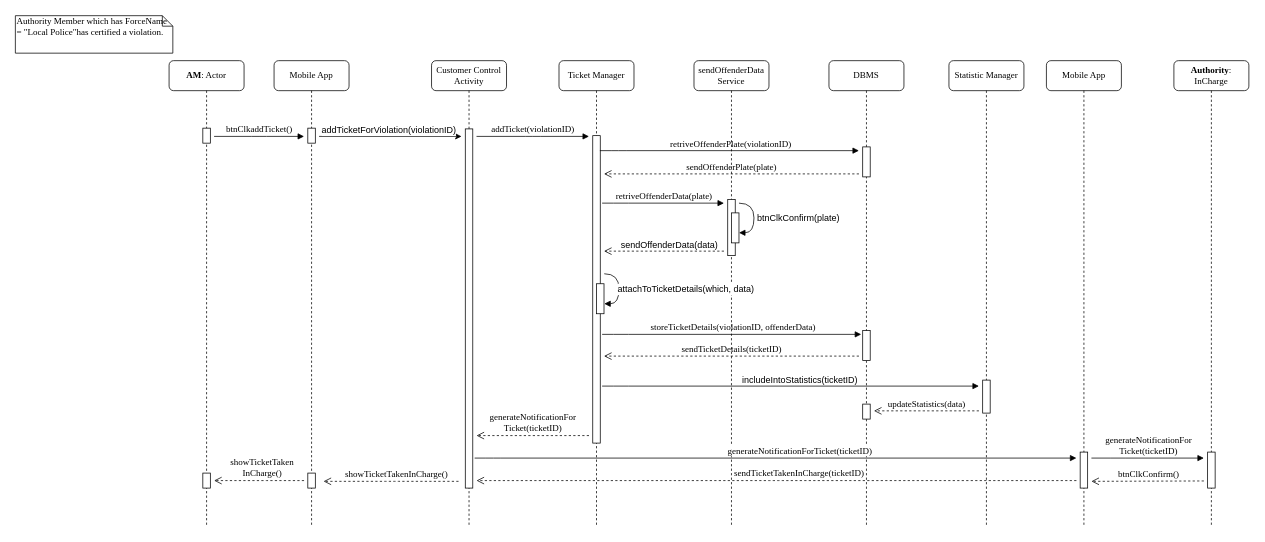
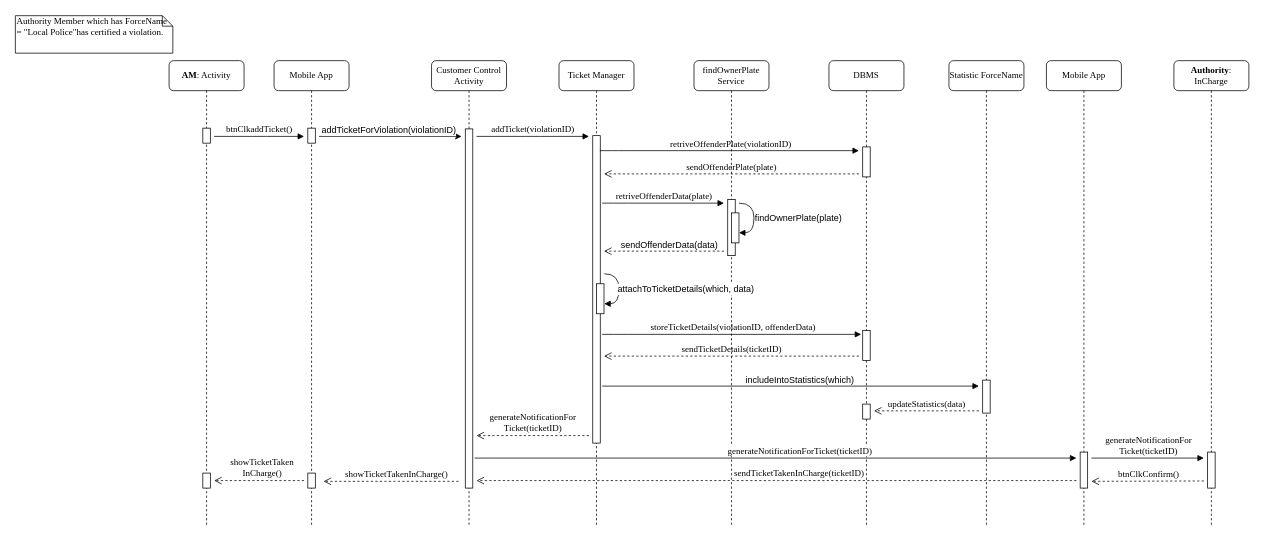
(207, 75) -> (207, 75)
(732, 75) -> (732, 75)
(987, 75) -> (987, 75)
(799, 218) -> (799, 218)
(800, 380) -> (800, 380)
